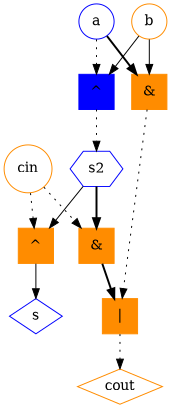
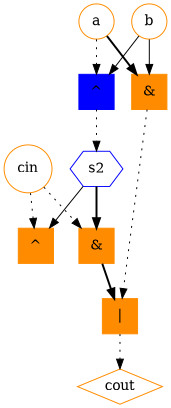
(97, 22) -> (97, 22)
(36, 316) -> none
